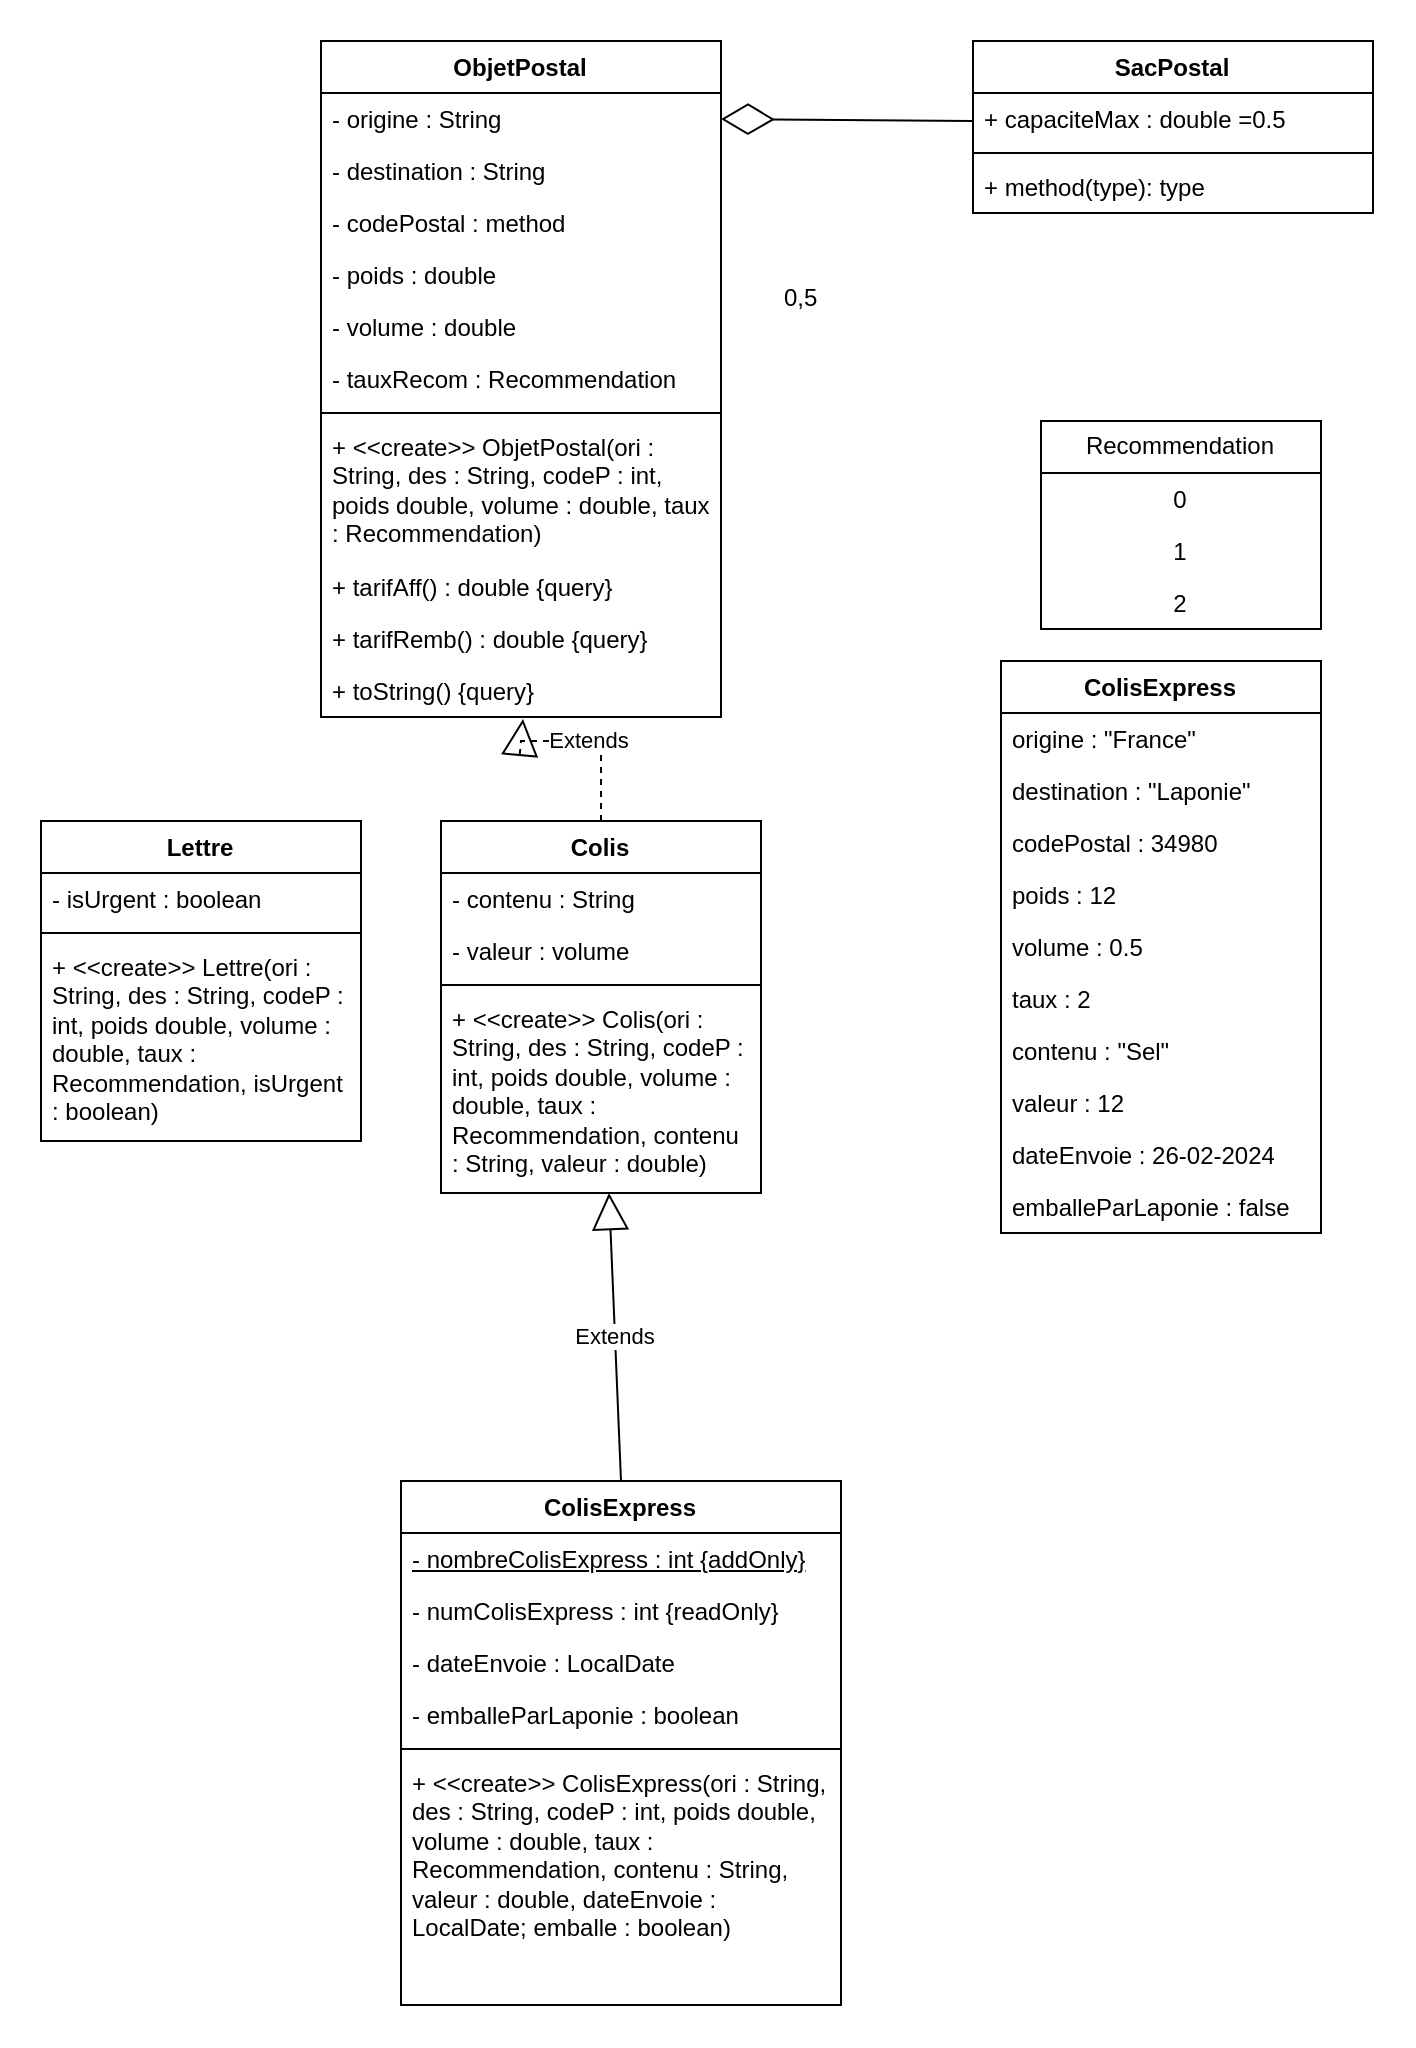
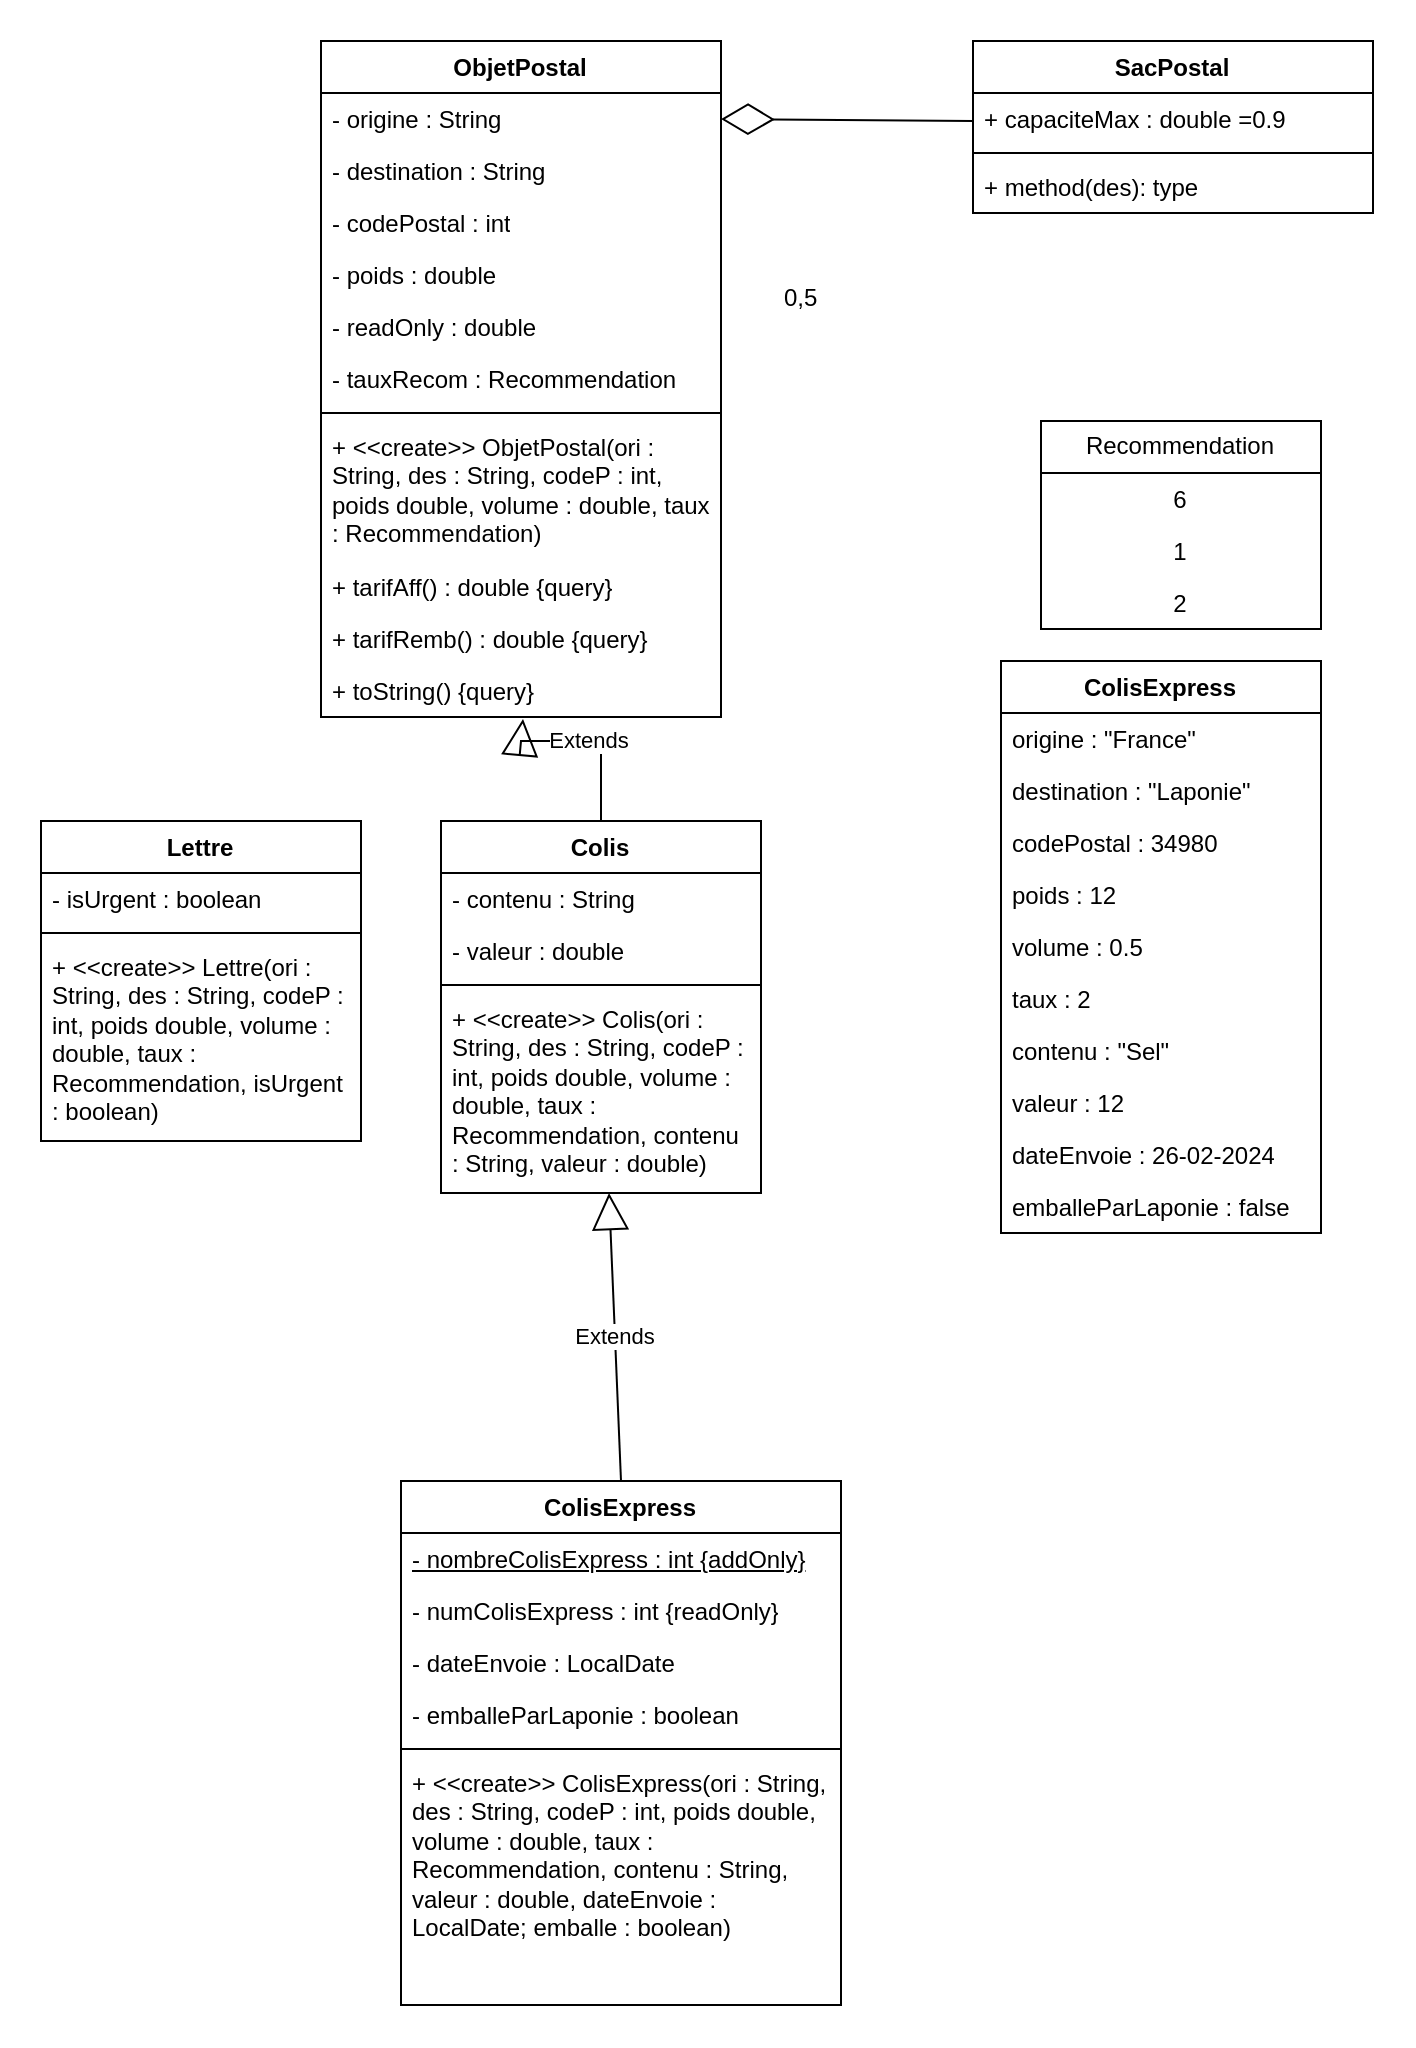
(1141, 121) -> (1141, 121)
(1110, 189) -> (1103, 189)
(459, 225) -> (435, 225)
(429, 329) -> (442, 329)
(1181, 501) -> (1181, 501)
(601, 784) -> (601, 784)
(549, 953) -> (549, 953)
